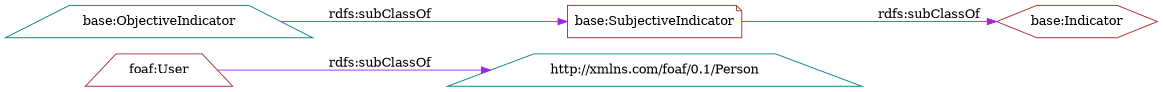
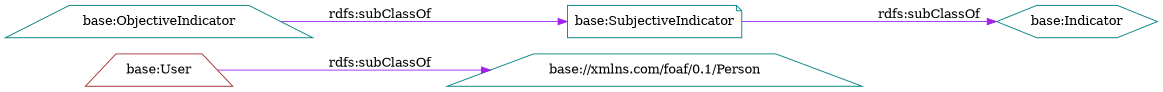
(655, 22) -> (655, 22)
(1077, 22) -> (1077, 22)
(159, 70) -> (159, 70)
(655, 70) -> (655, 70)
